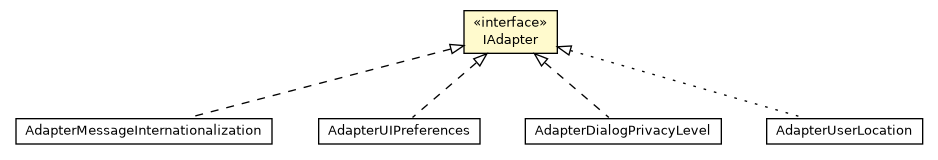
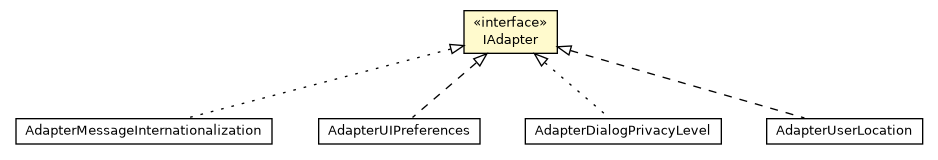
(319, 83) -> (319, 83)
(687, 84) -> (687, 84)
(577, 90) -> (577, 90)
